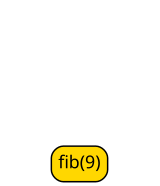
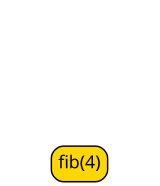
(79, 164) -> (79, 164)
